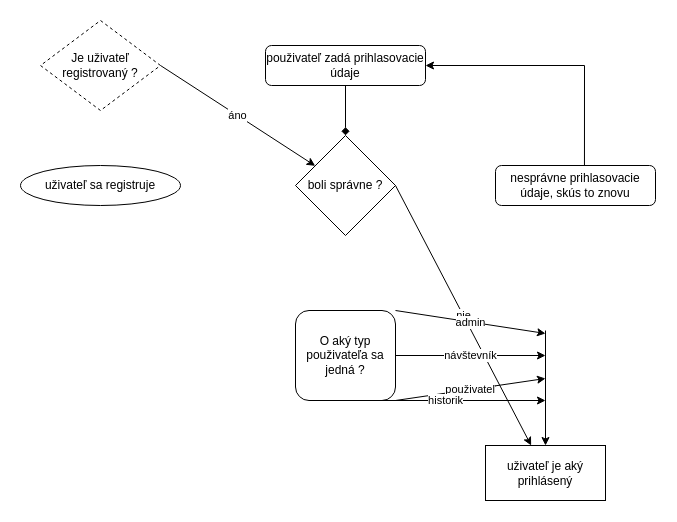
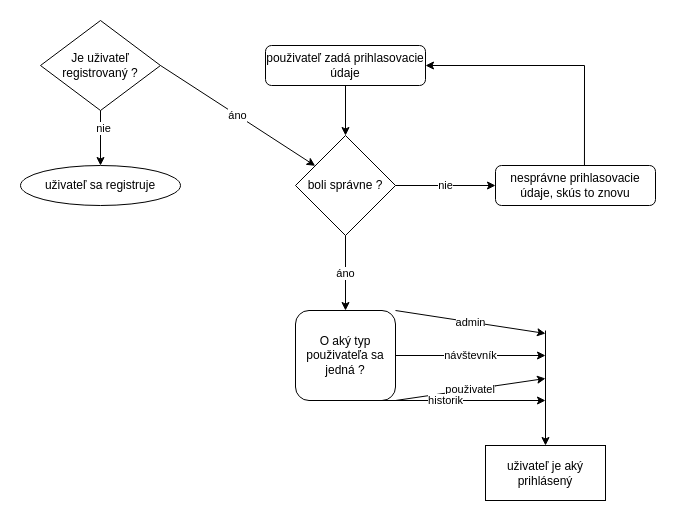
(101, 66) -> (101, 66)
(346, 126) -> (346, 127)
none -> (101, 135)
(430, 251) -> (442, 186)
none -> (346, 270)
